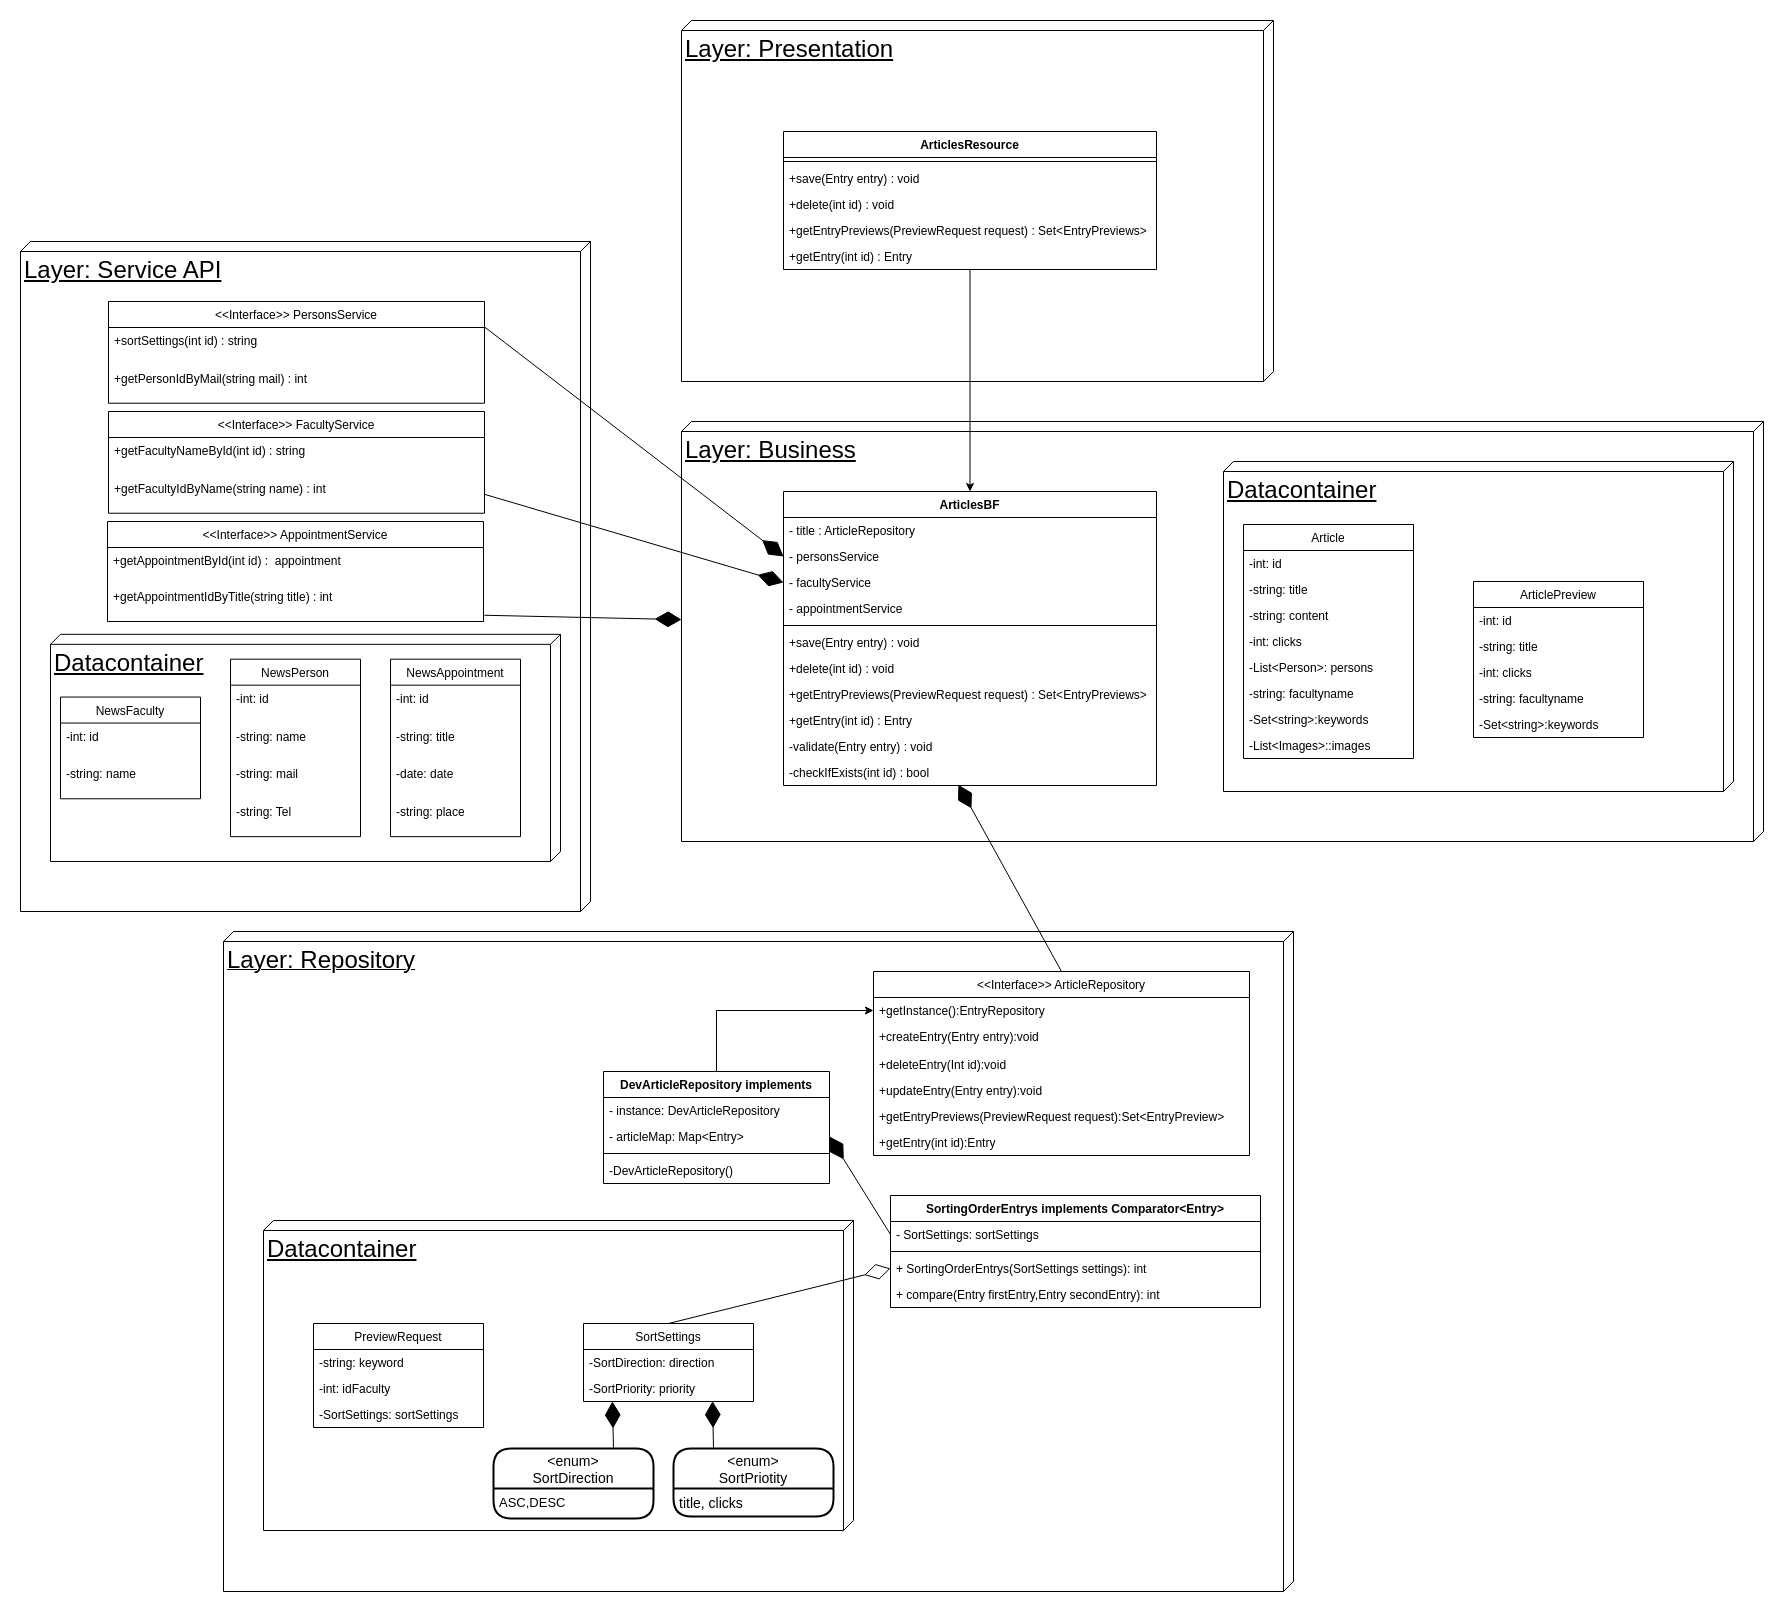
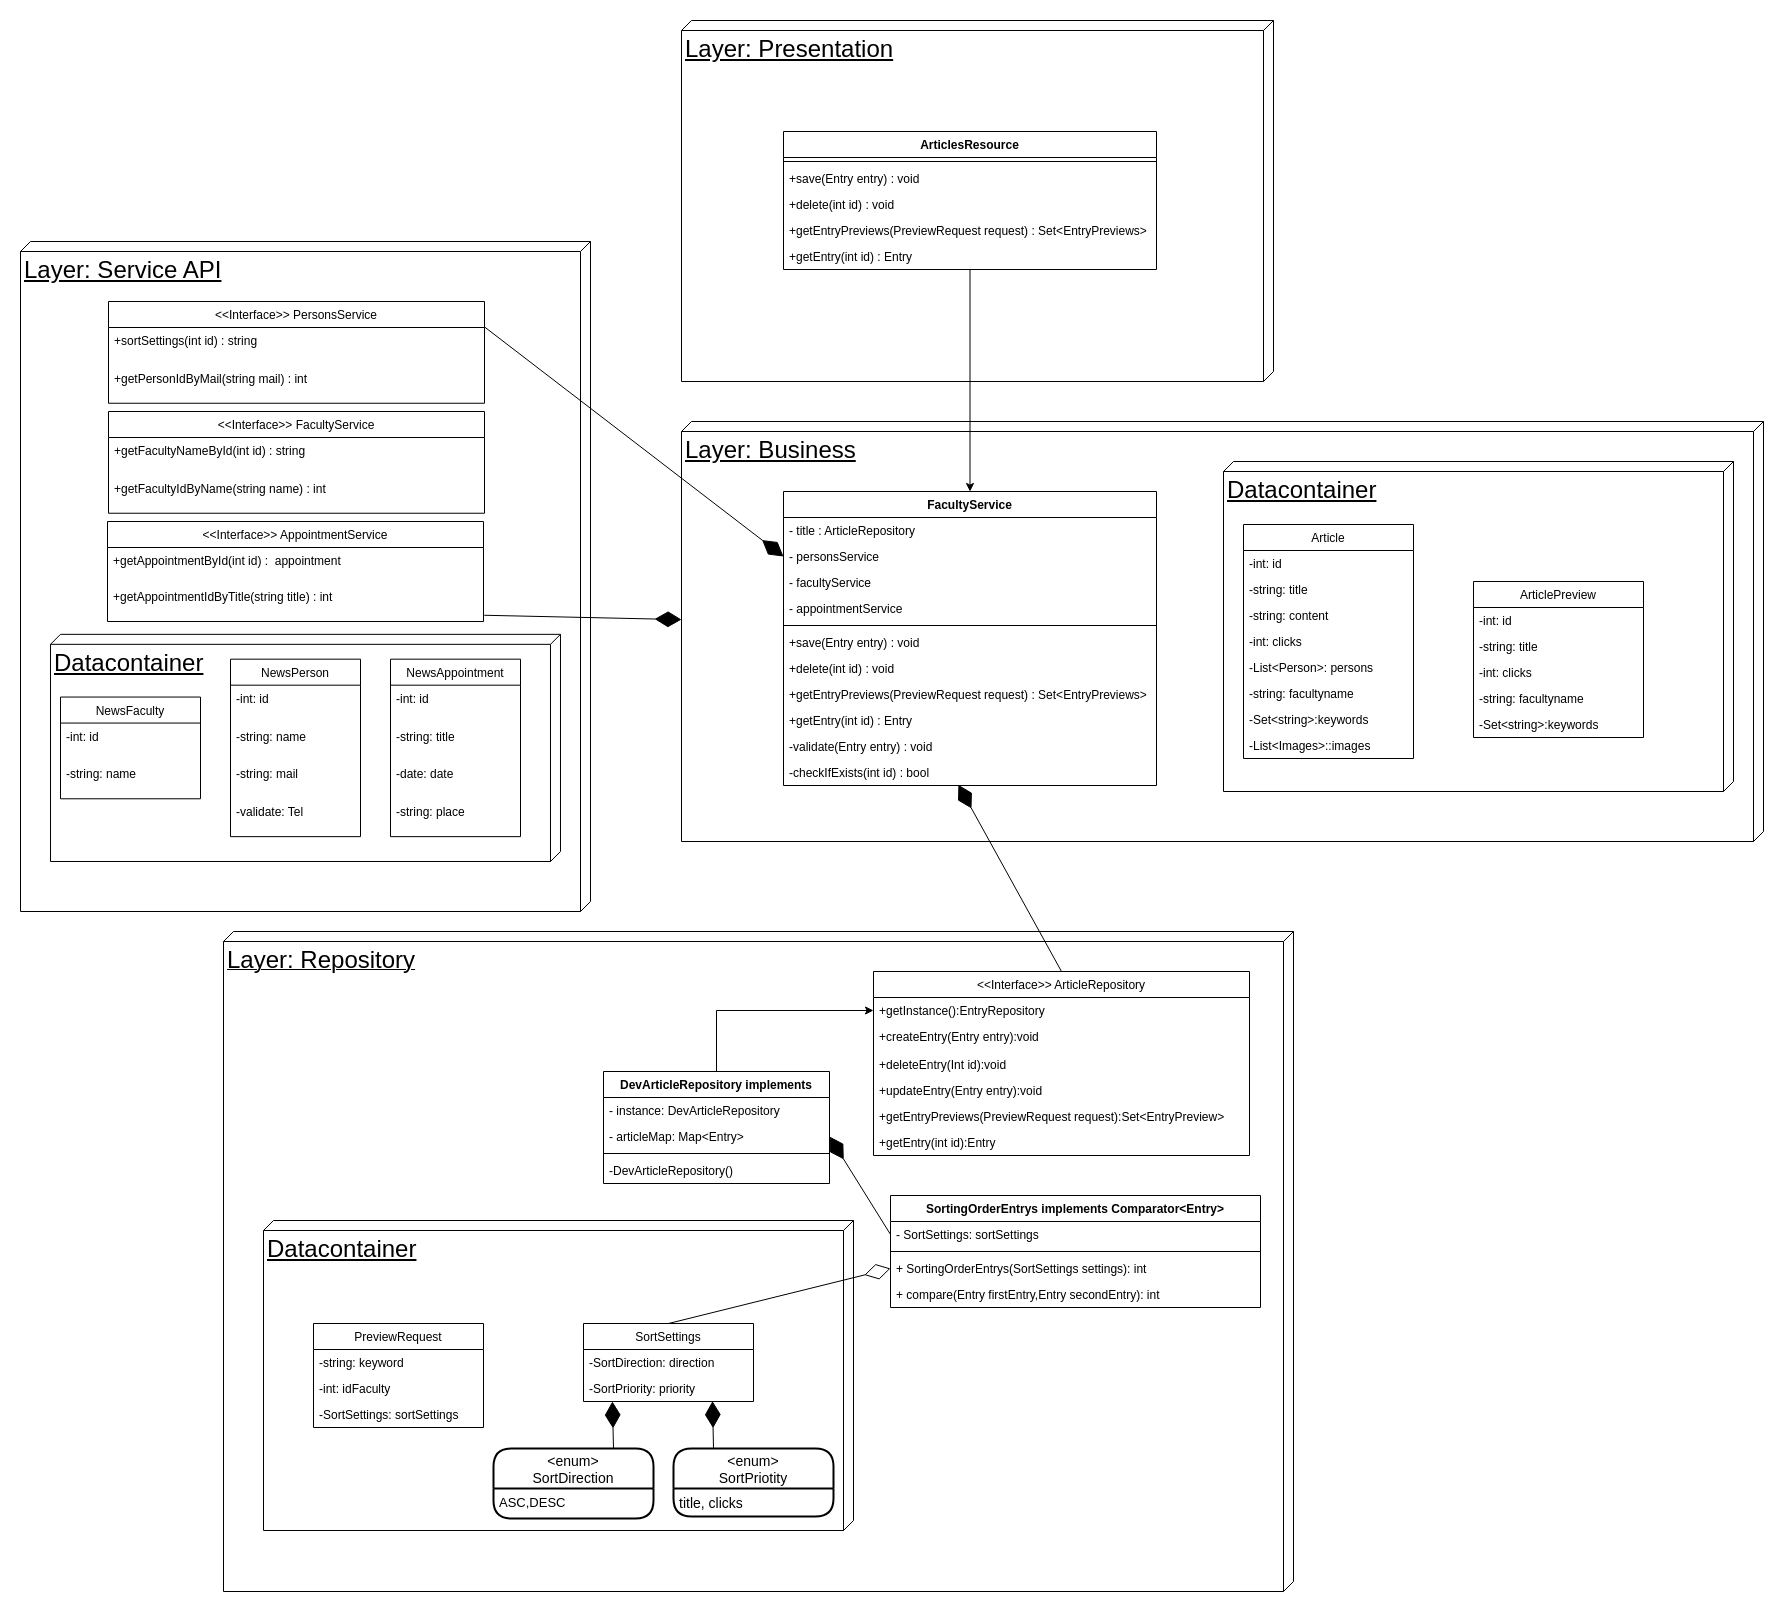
(970, 505) -> (970, 505)
(621, 535) -> none
(270, 812) -> (275, 812)
